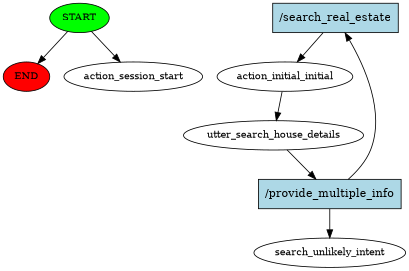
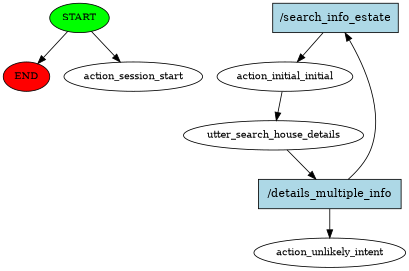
(335, 18) -> (335, 18)
(330, 194) -> (330, 194)
(330, 253) -> (330, 253)
